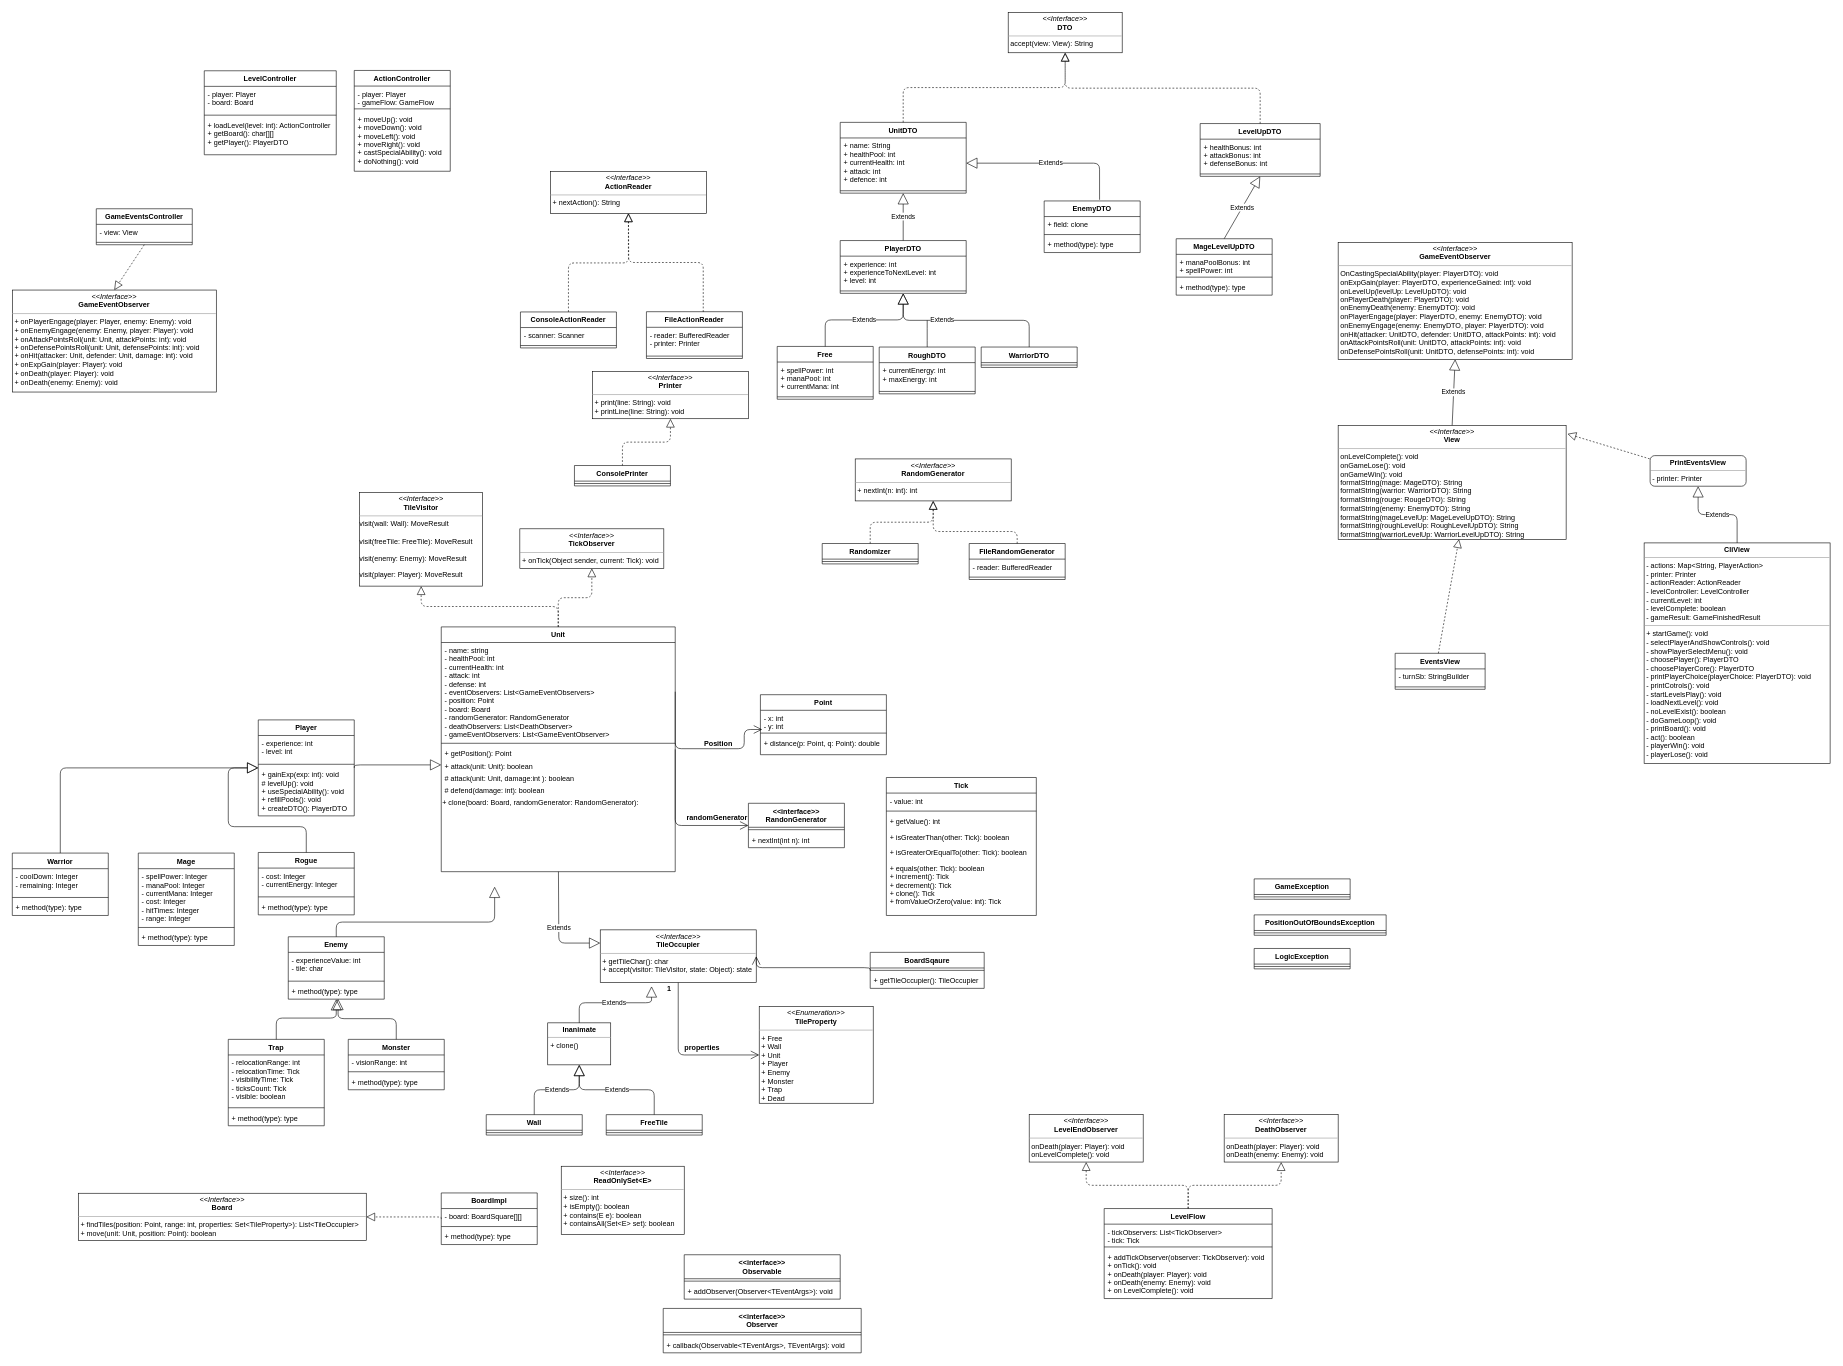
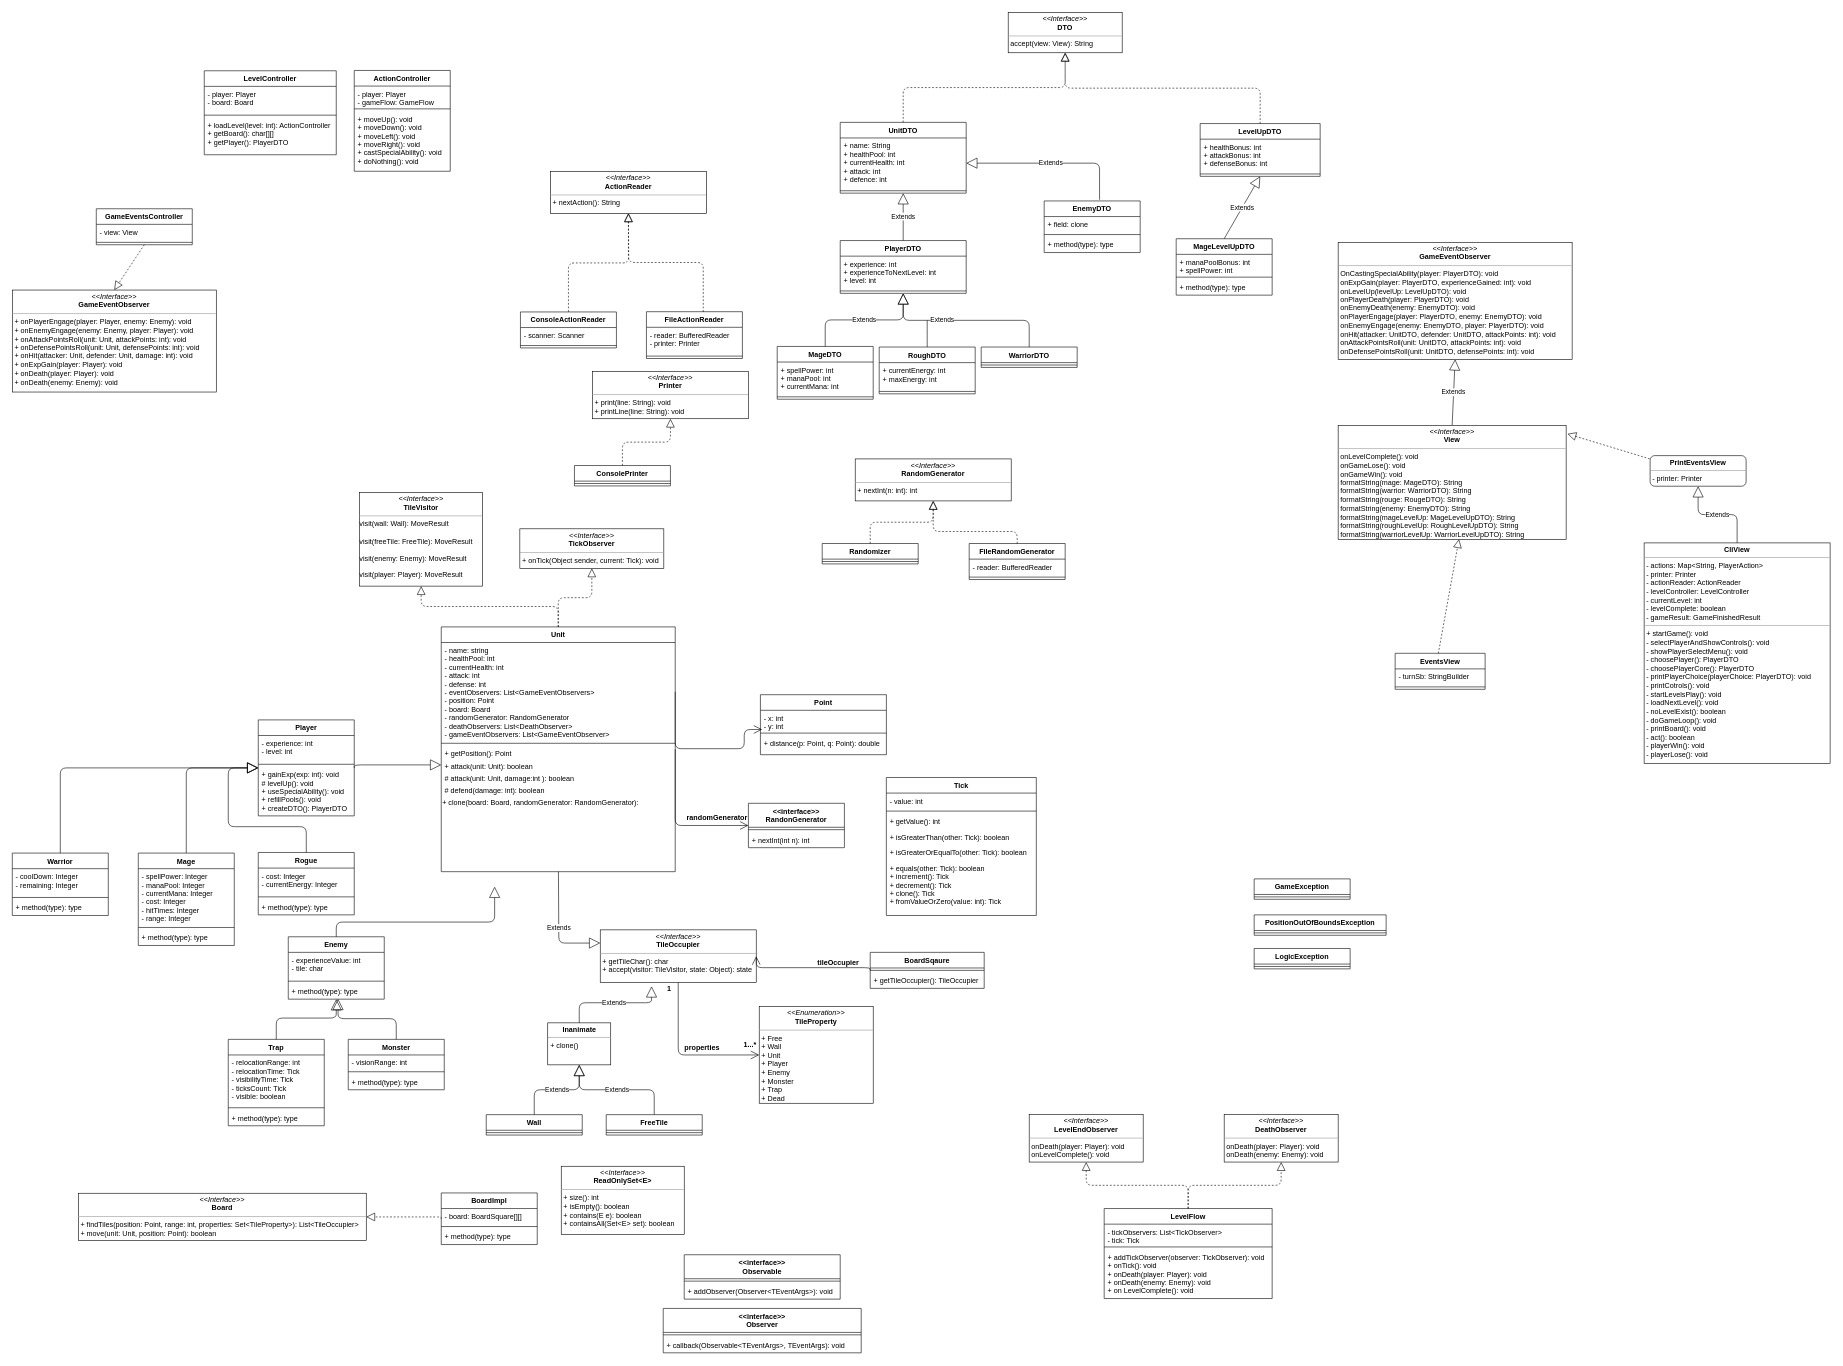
(825, 354) -> (825, 354)
(719, 743) -> none
none -> (186, 811)
none -> (839, 962)
none -> (750, 1044)
